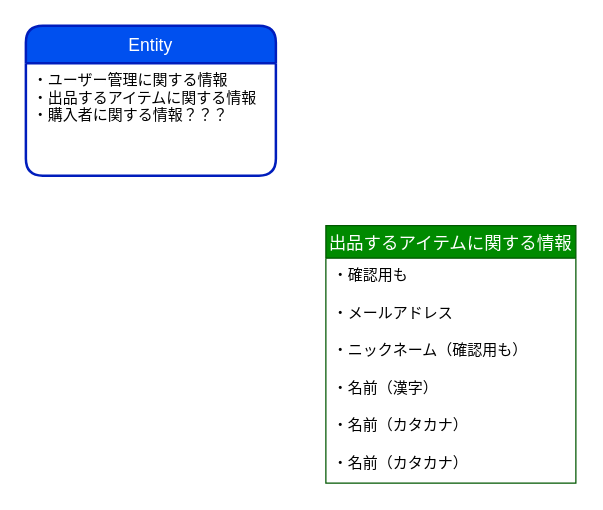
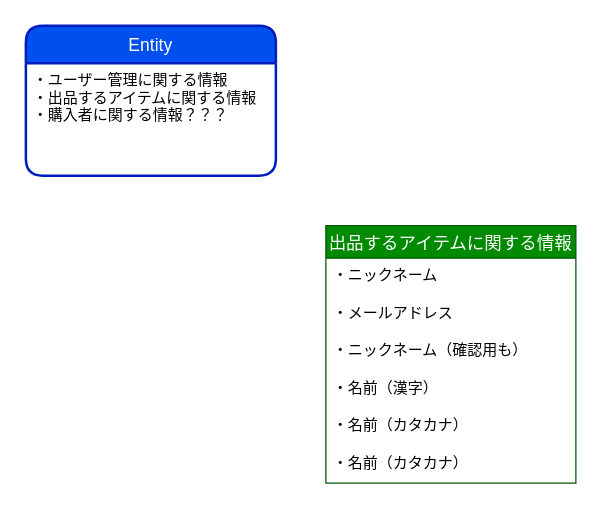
(370, 275) -> (385, 275)
